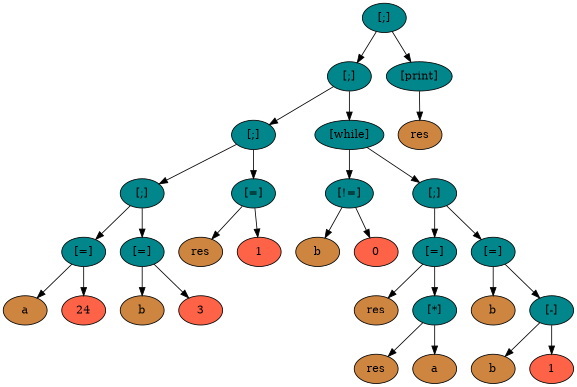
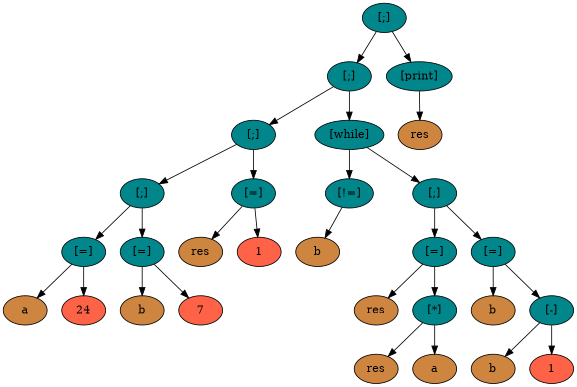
(376, 252) -> none
(201, 310) -> (201, 310)
